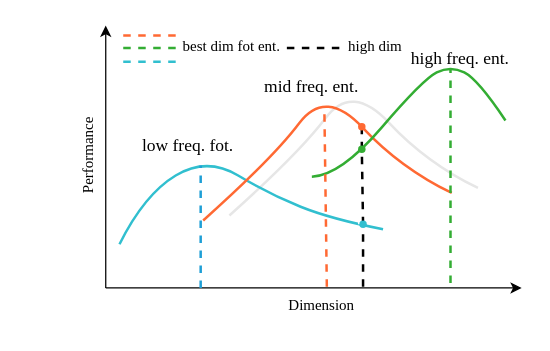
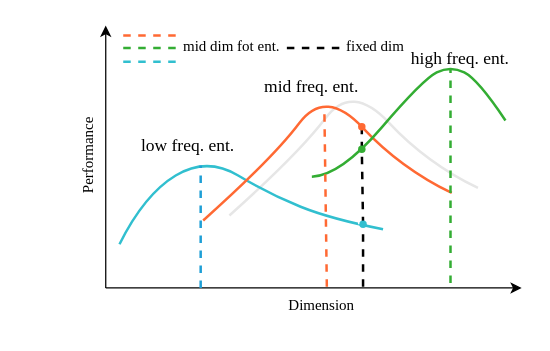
(232, 47) -> (232, 47)
(376, 47) -> (376, 47)
(188, 147) -> (188, 147)
